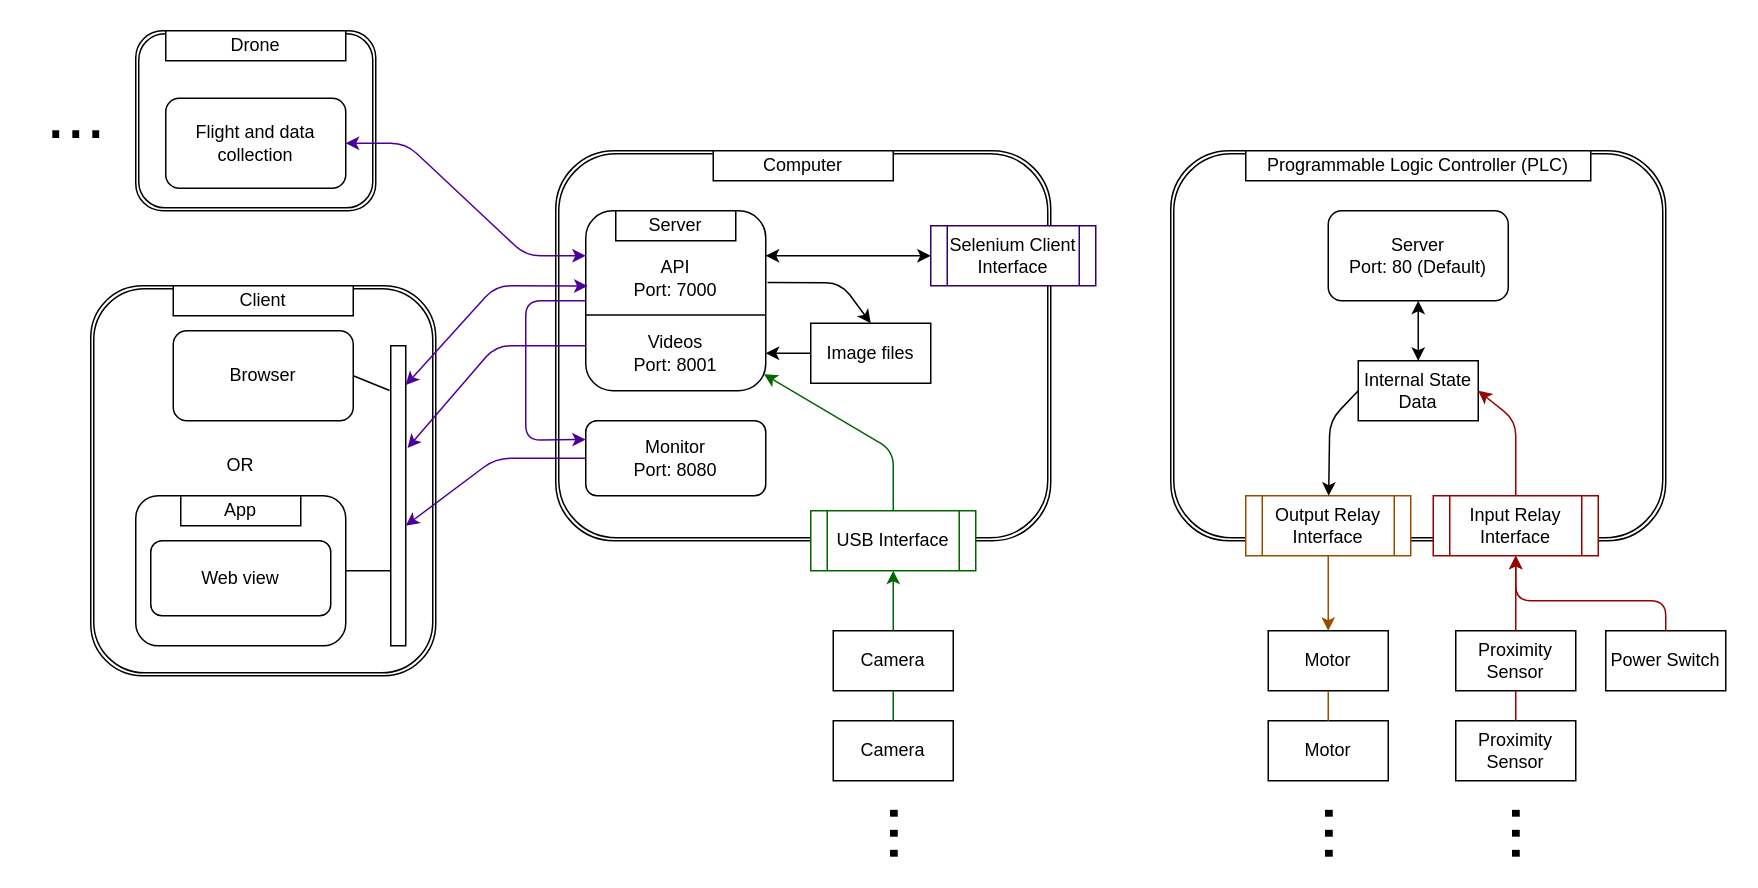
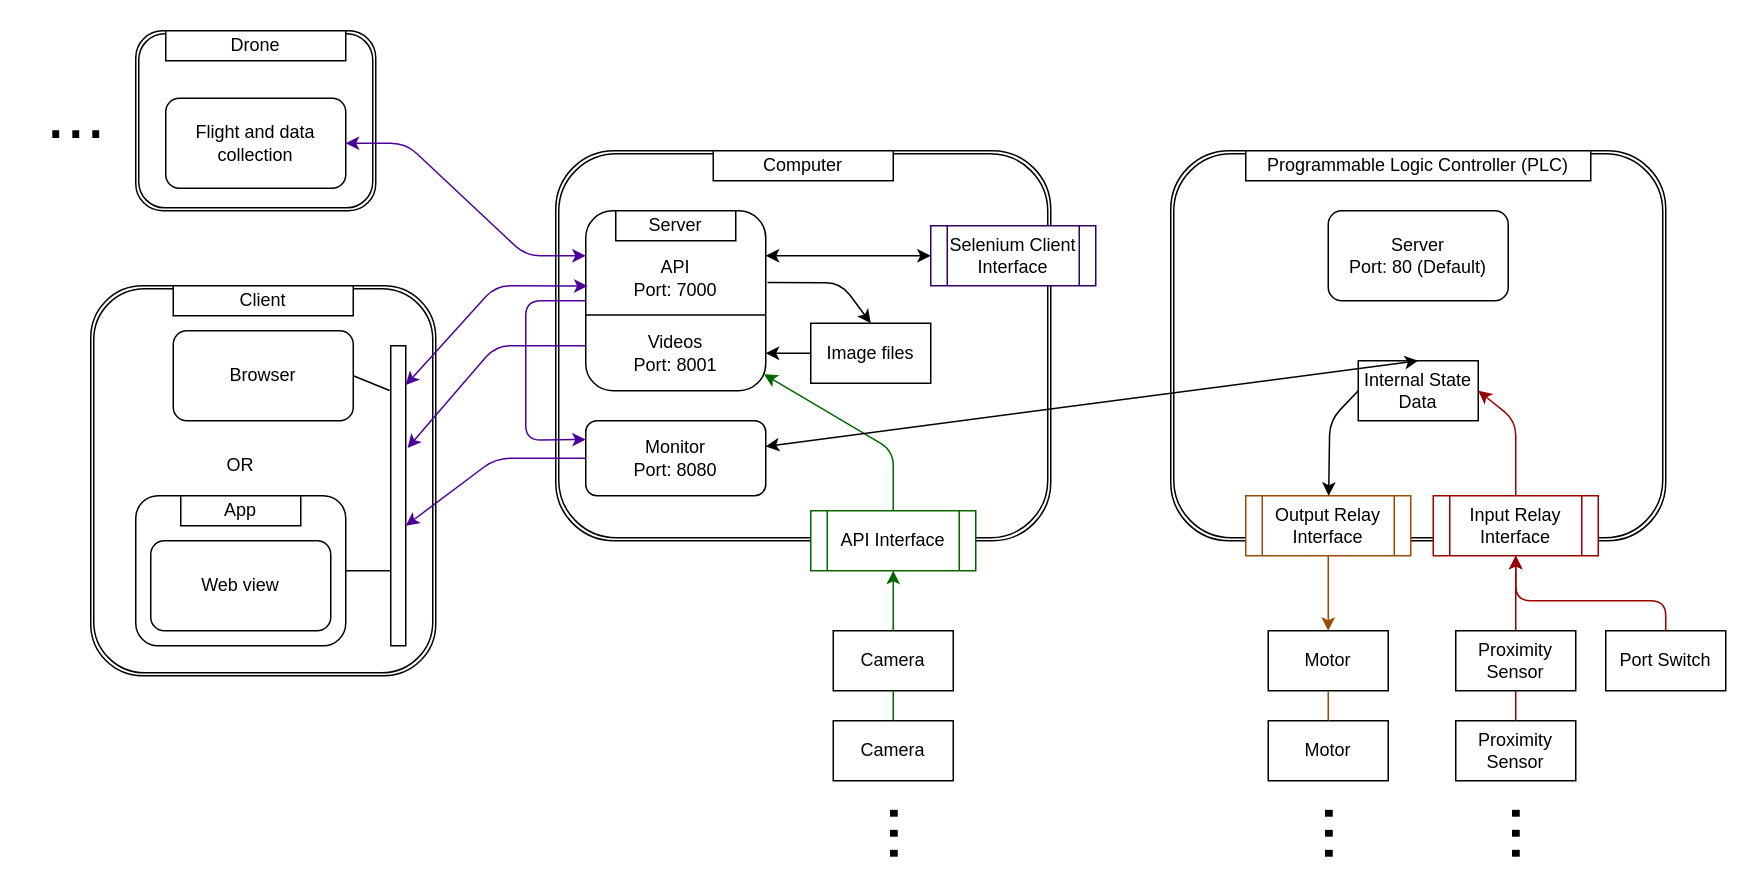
(1418, 331) -> (1092, 404)
(893, 541) -> (893, 541)
(241, 578) -> (241, 586)
(1666, 661) -> (1666, 661)
